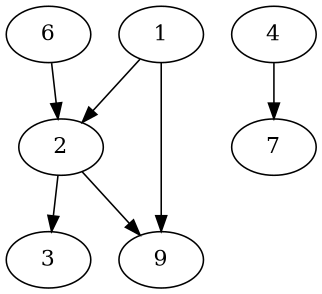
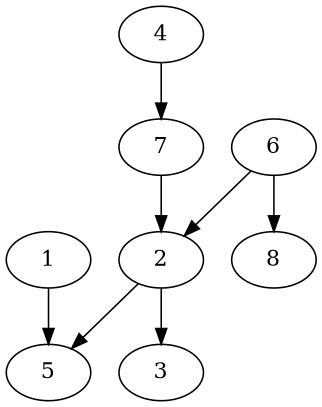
(116, 85) -> (161, 196)
(161, 260) -> (49, 373)
none -> (274, 260)
